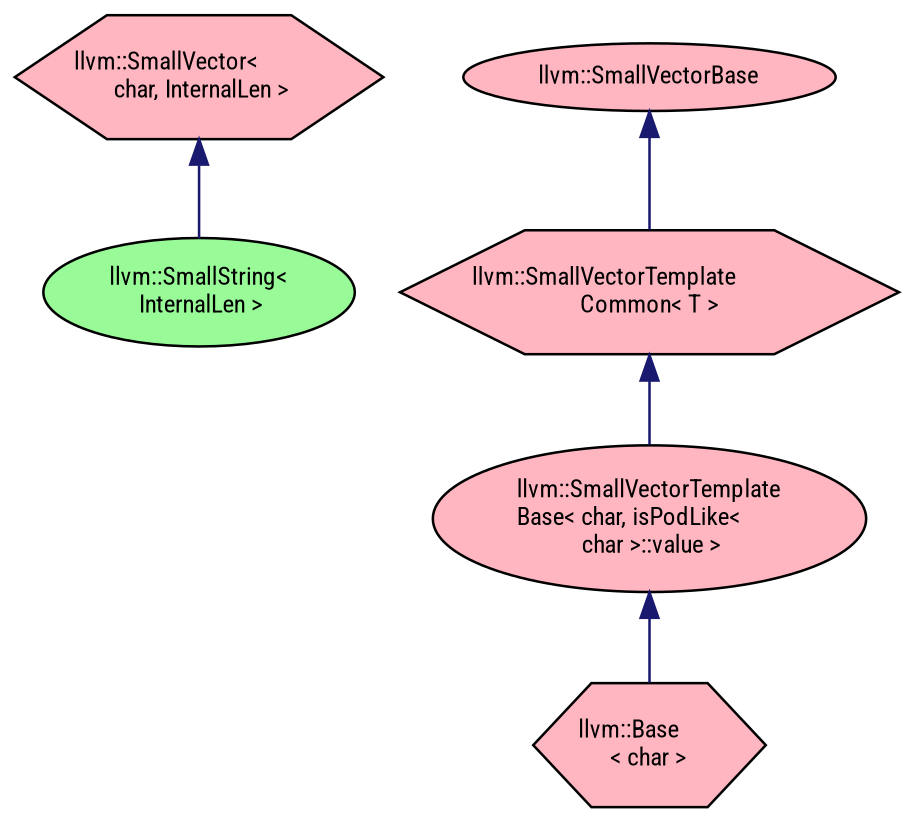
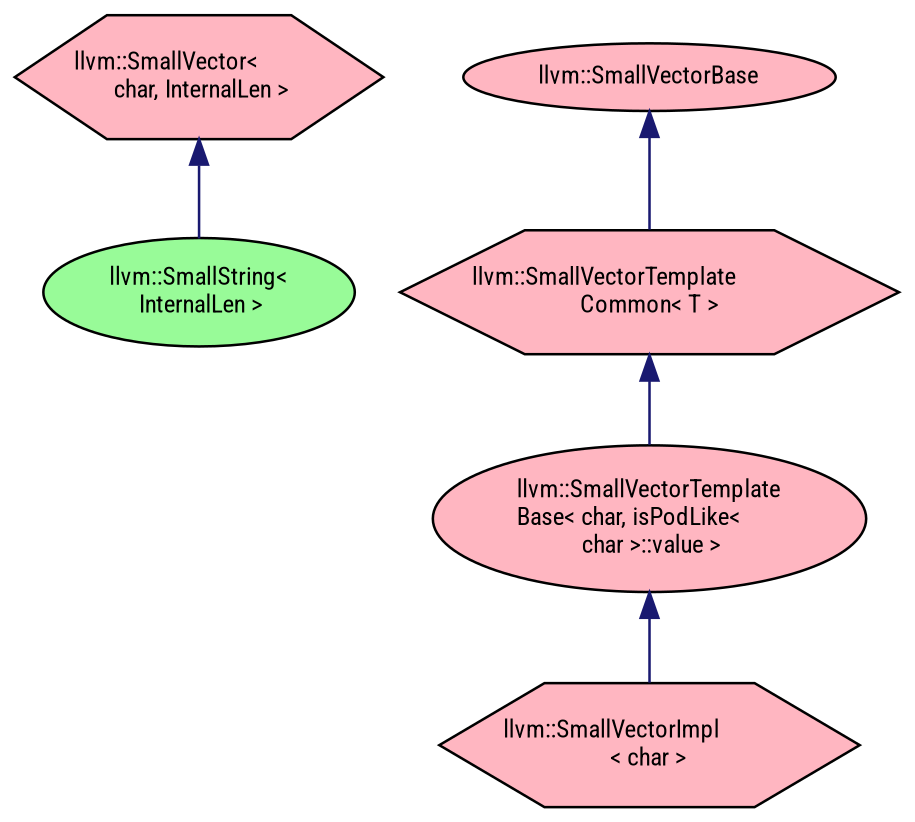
(650, 745) -> (650, 745)
